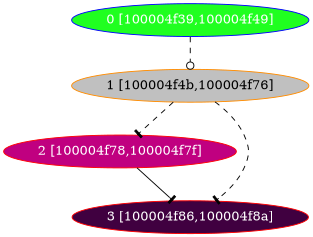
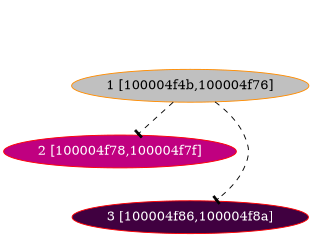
(190, 20) -> none
(153, 183) -> none
